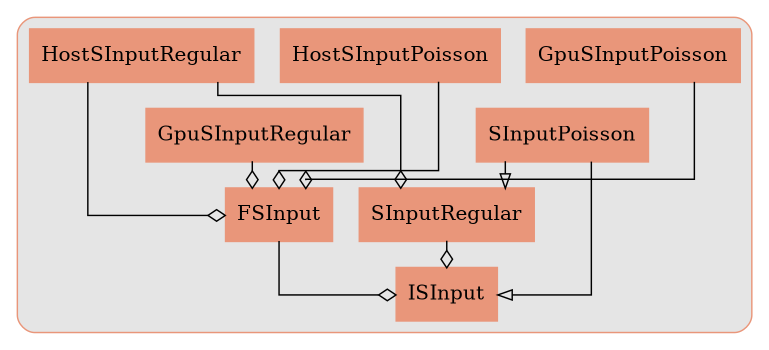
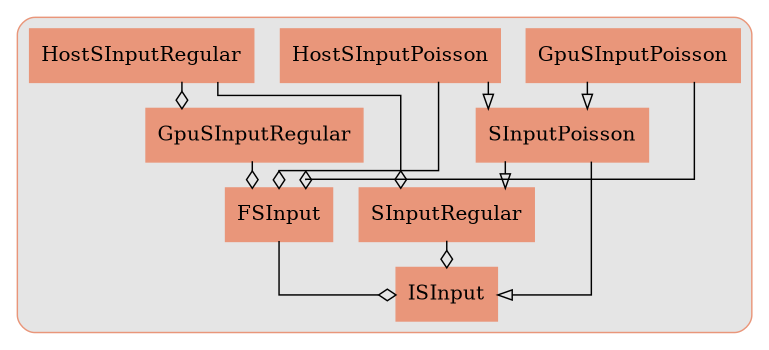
none -> (488, 88)
none -> (587, 88)
(88, 209) -> (182, 87)
